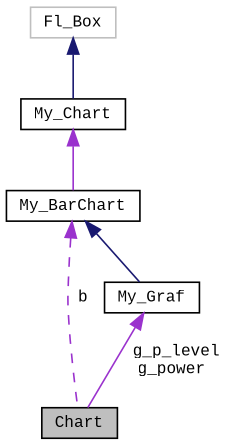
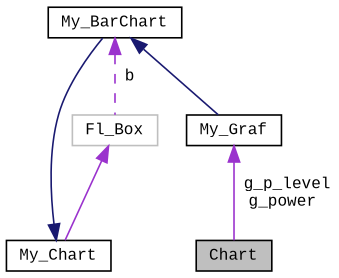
(73, 77) -> (83, 200)
(73, 168) -> (56, 125)
(69, 323) -> (115, 85)
